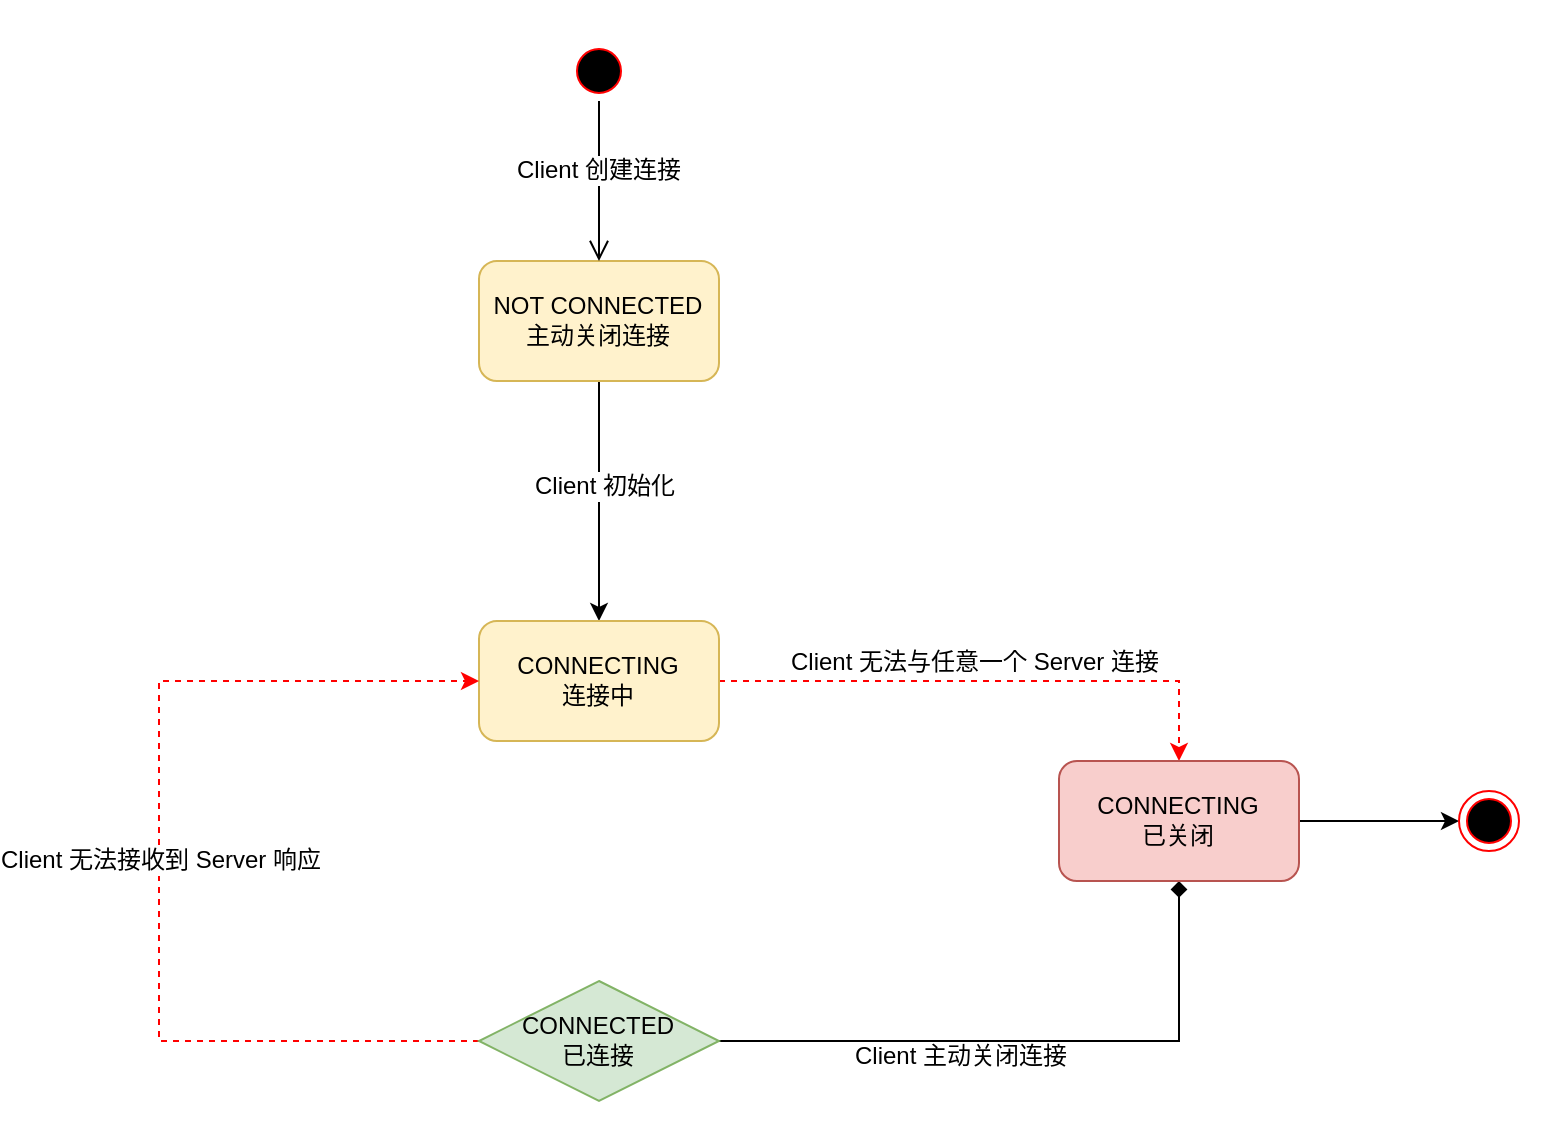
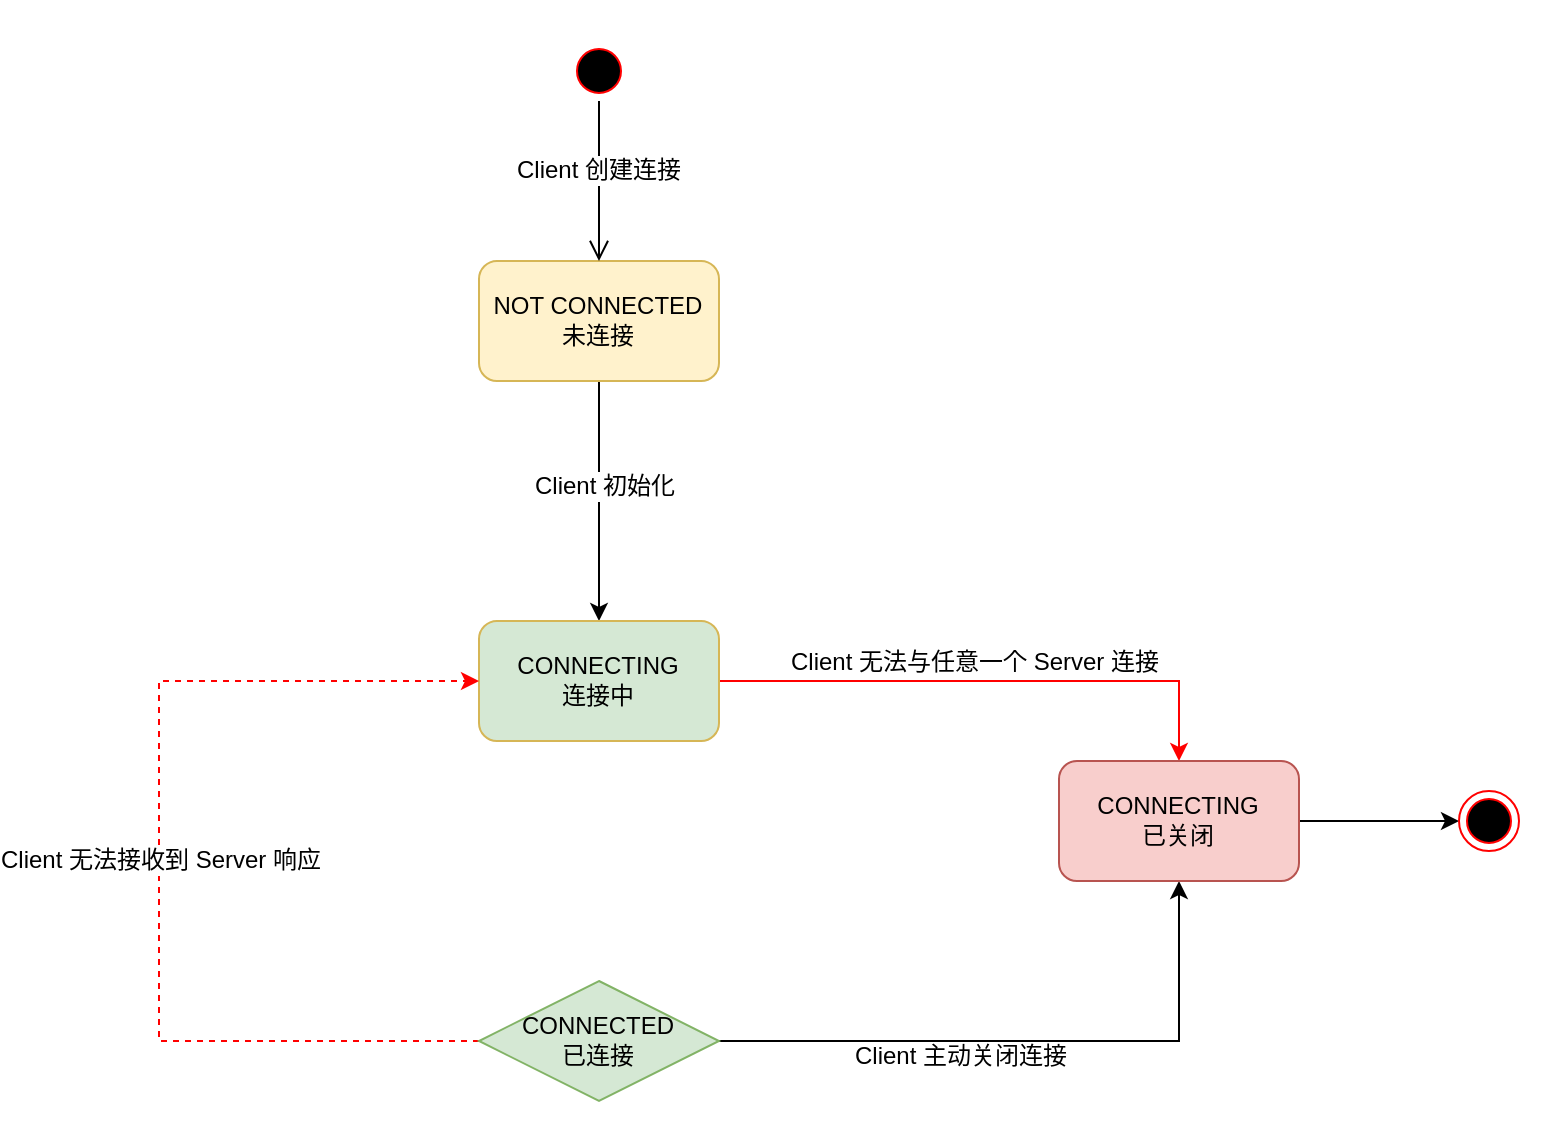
(599, 321) -> (599, 321)
(599, 681) -> (599, 681)
(984, 681) -> (984, 681)
(1179, 897) -> (1179, 896)
